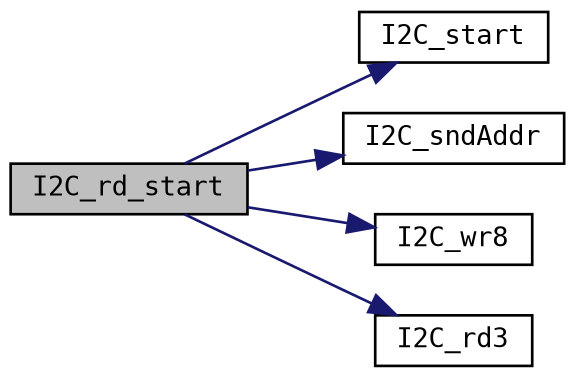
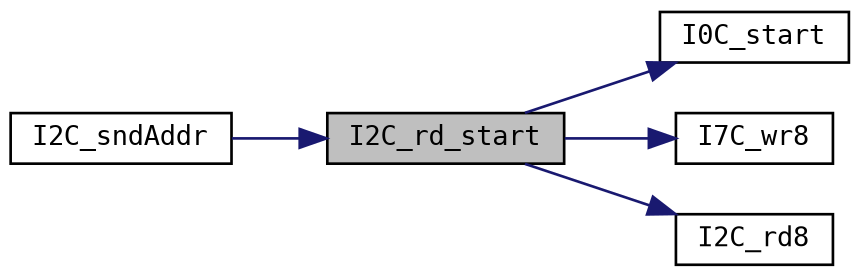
(454, 37) -> (754, 37)
(282, 165) -> (265, 138)
(454, 240) -> (754, 138)
(454, 341) -> (754, 240)
